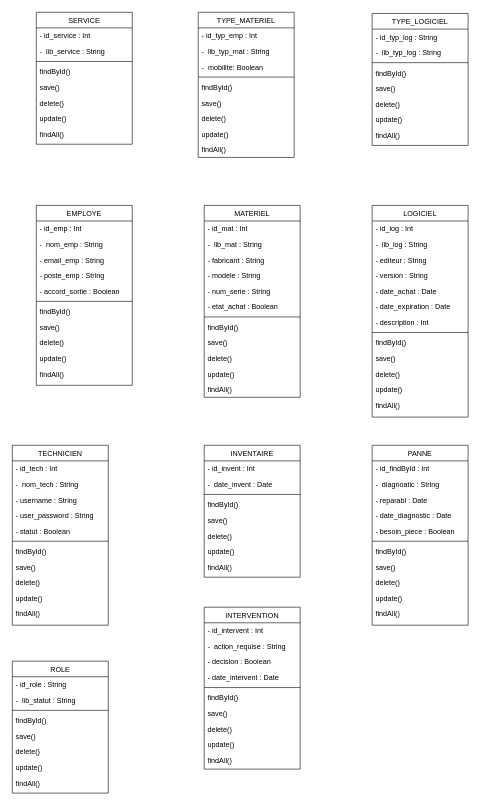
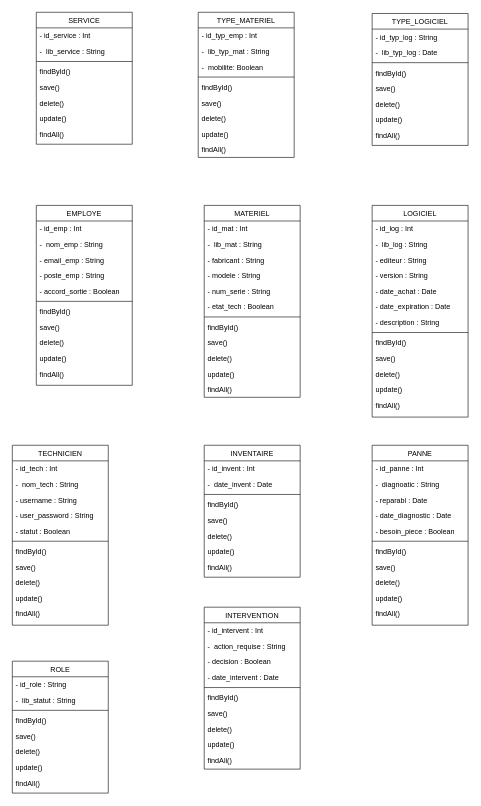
(414, 53) -> (411, 53)
(247, 307) -> (245, 307)
(408, 323) -> (413, 323)
(408, 469) -> (403, 469)
